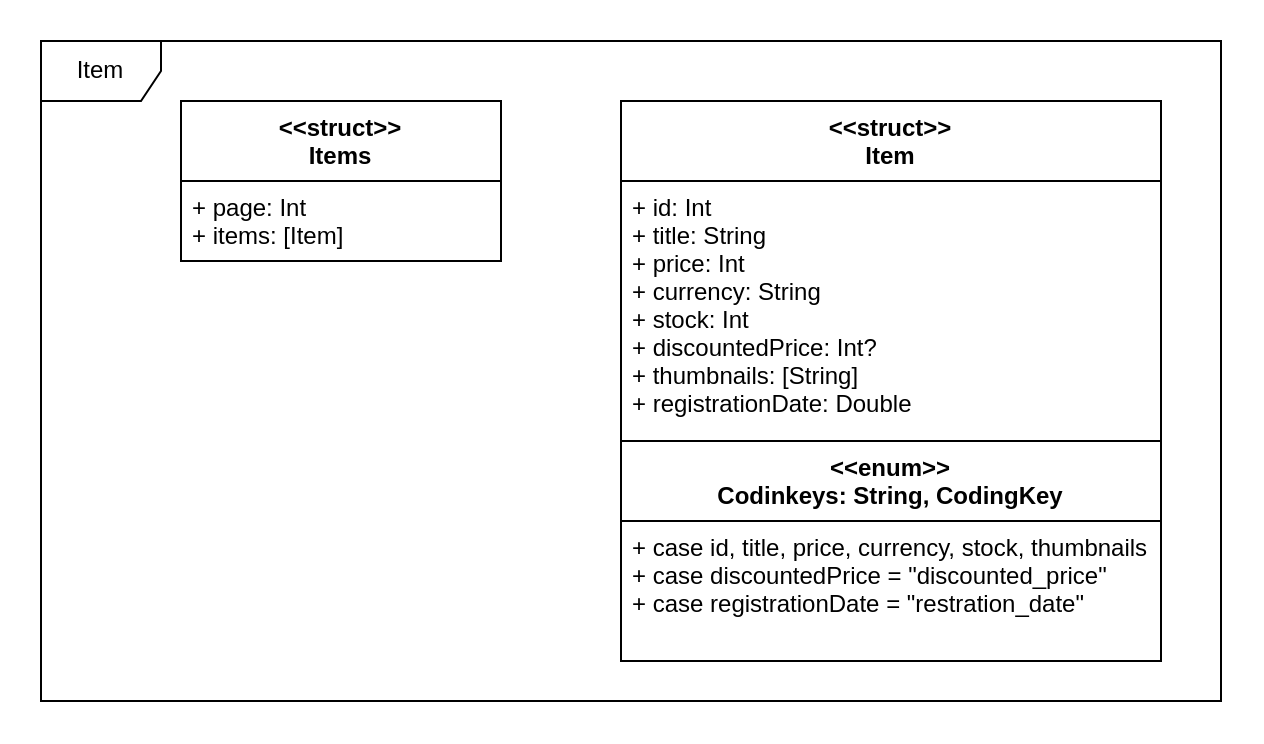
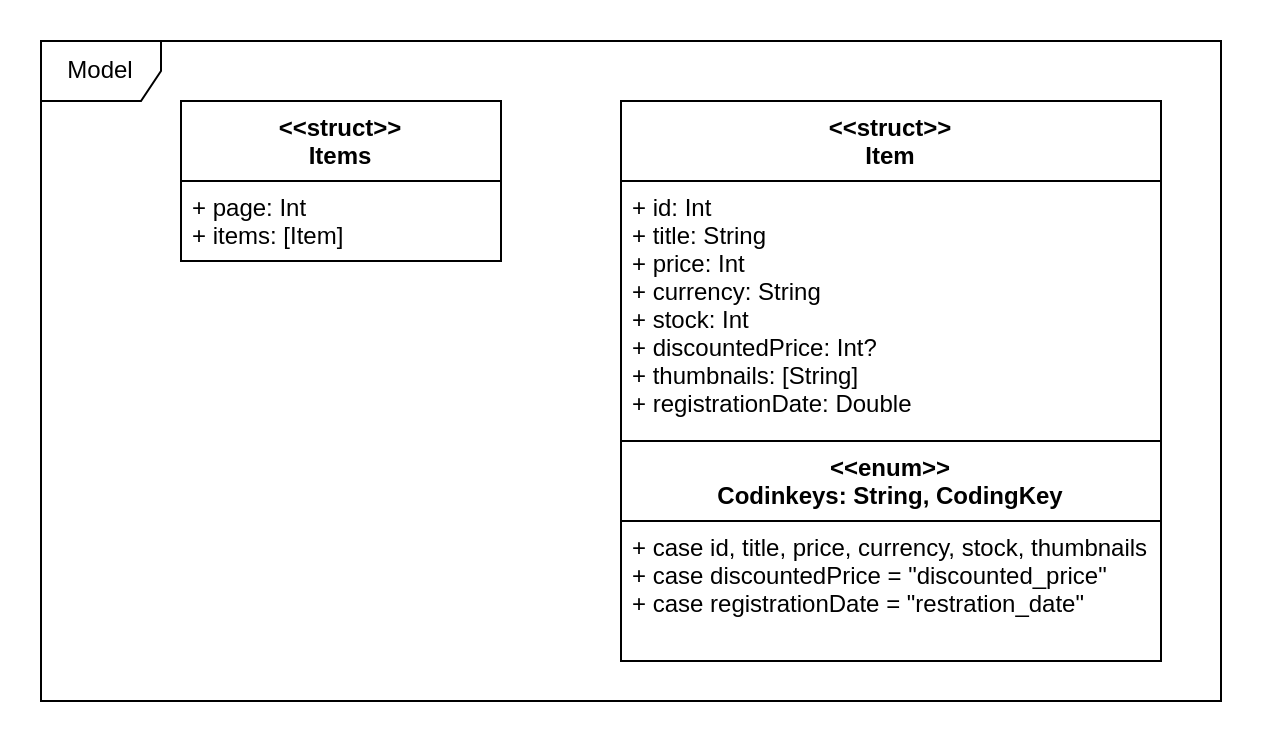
(101, 71) -> (101, 71)
